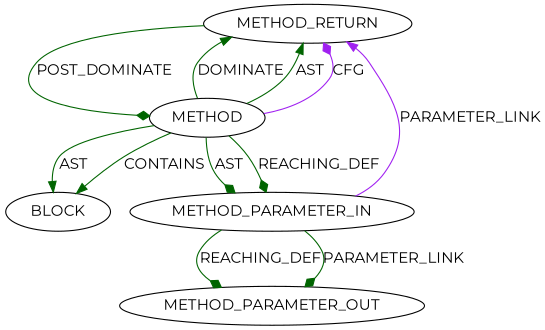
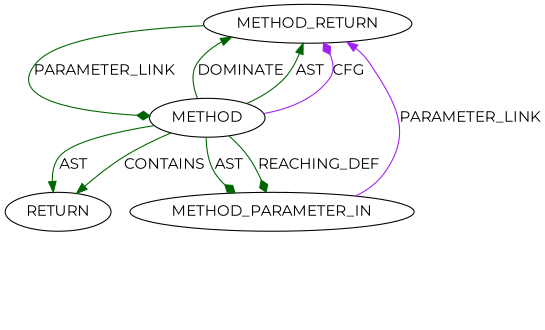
(105, 71) -> (105, 71)
(58, 212) -> (58, 212)
(272, 306) -> none
